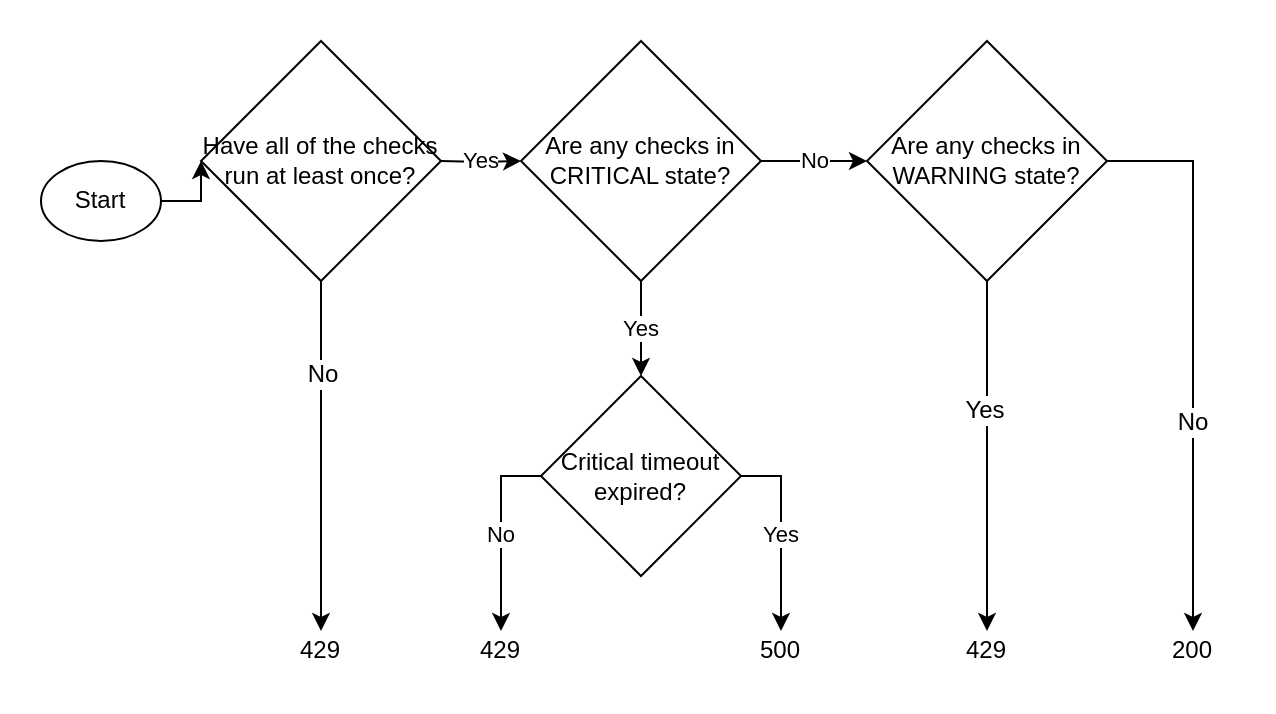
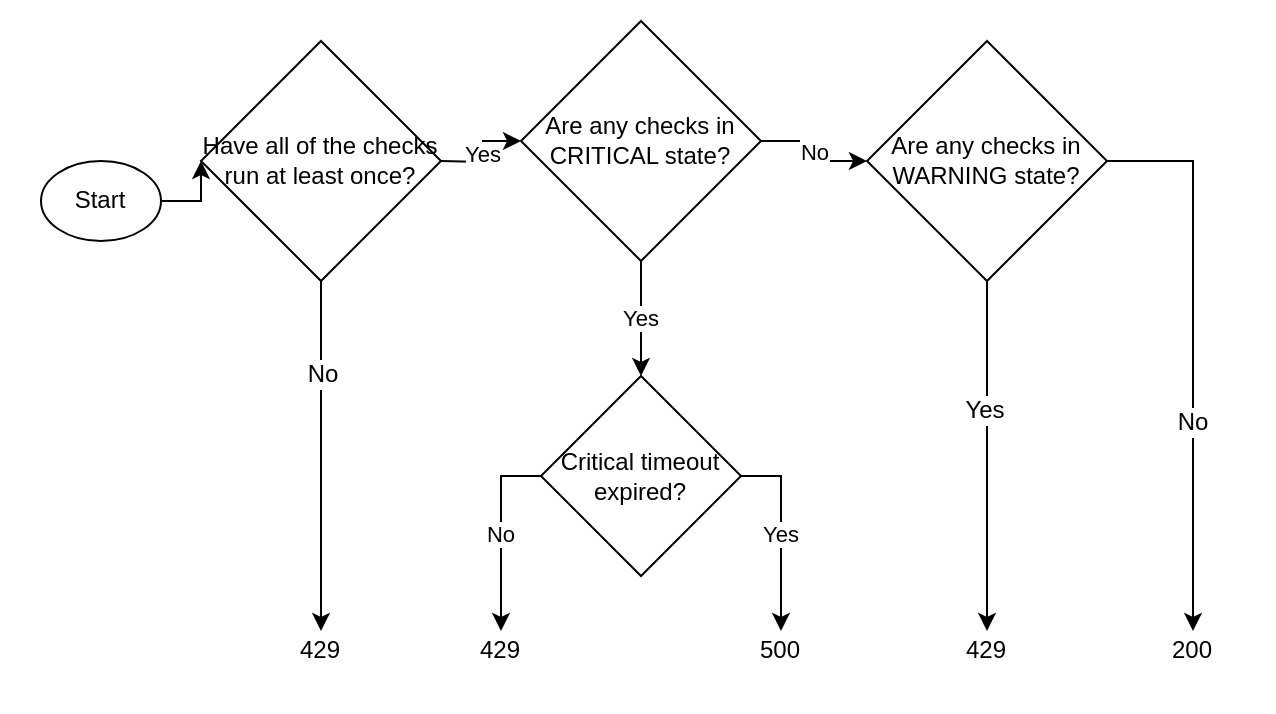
(641, 161) -> (641, 141)
